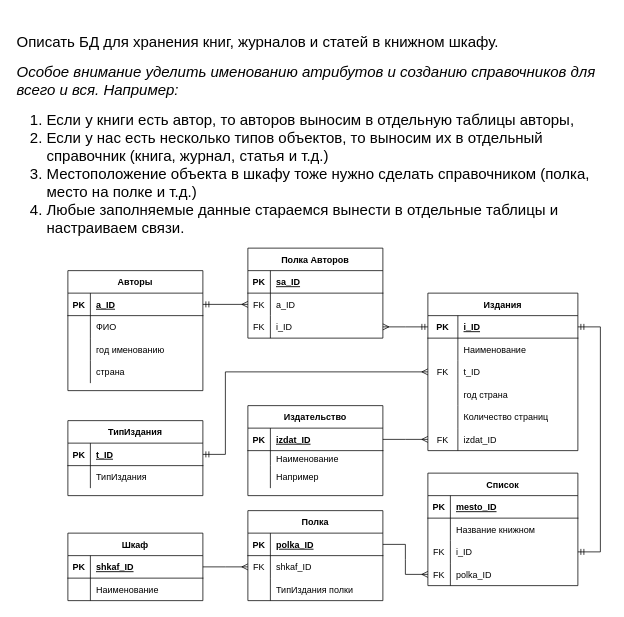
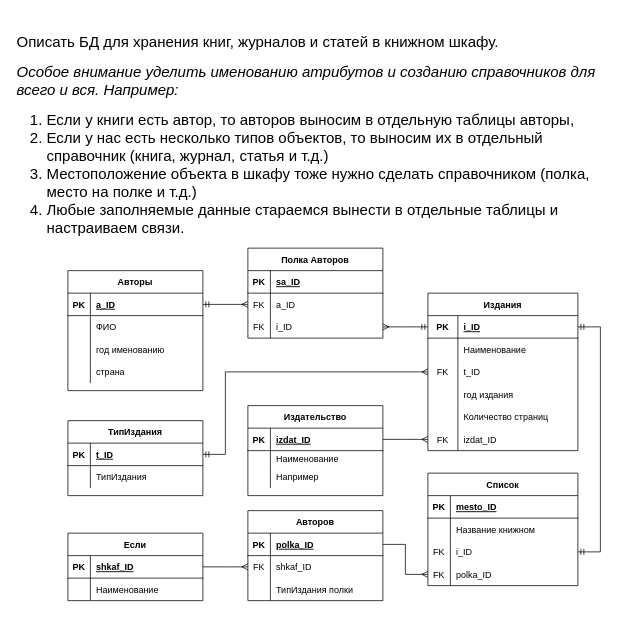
(488, 395) -> (490, 395)
(315, 522) -> (315, 522)
(135, 545) -> (135, 545)
